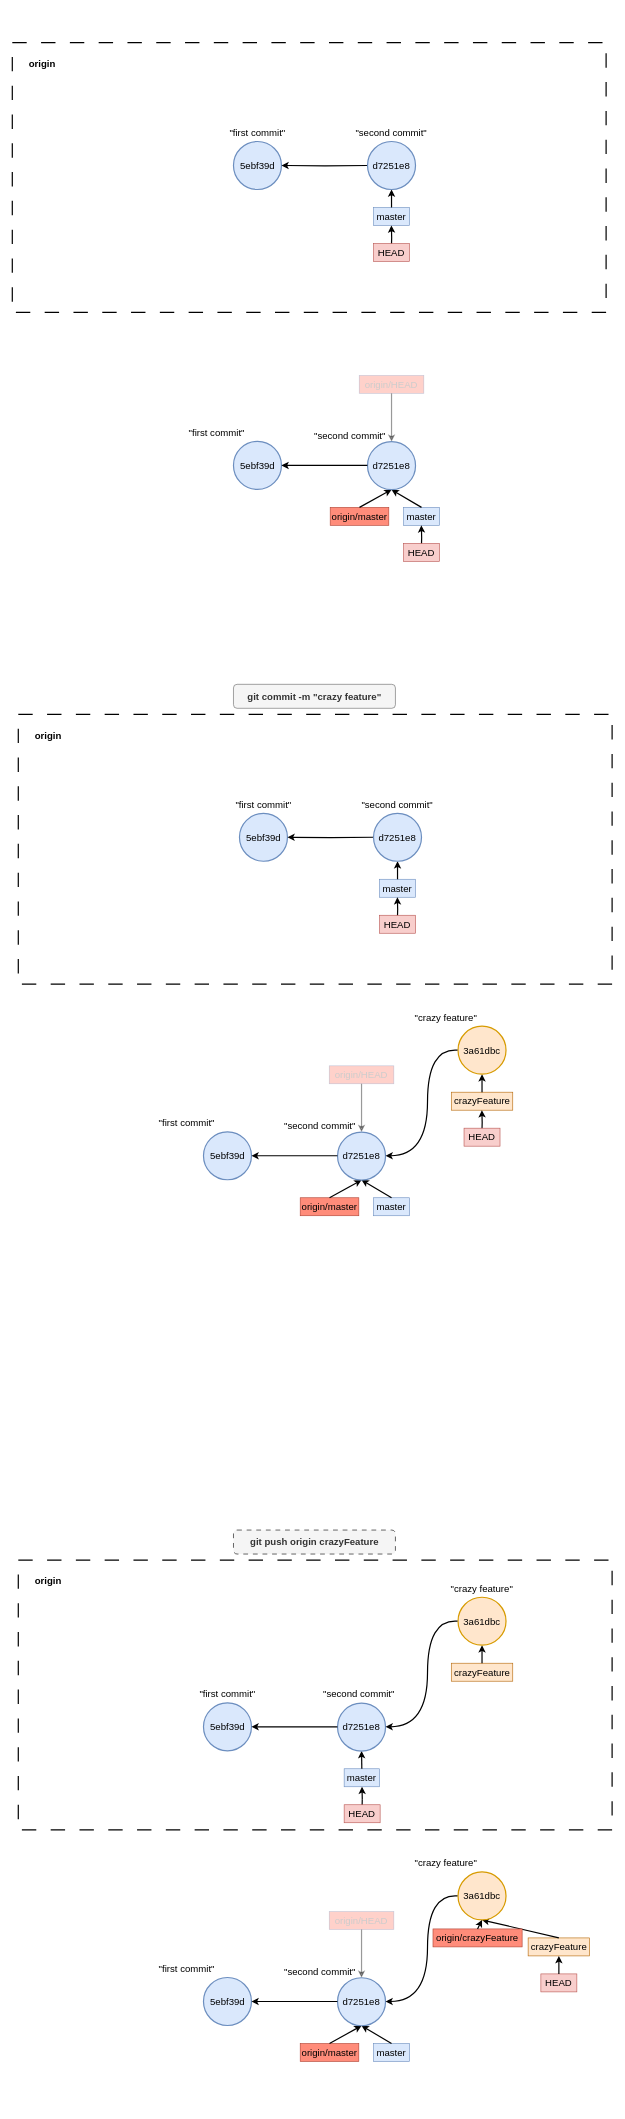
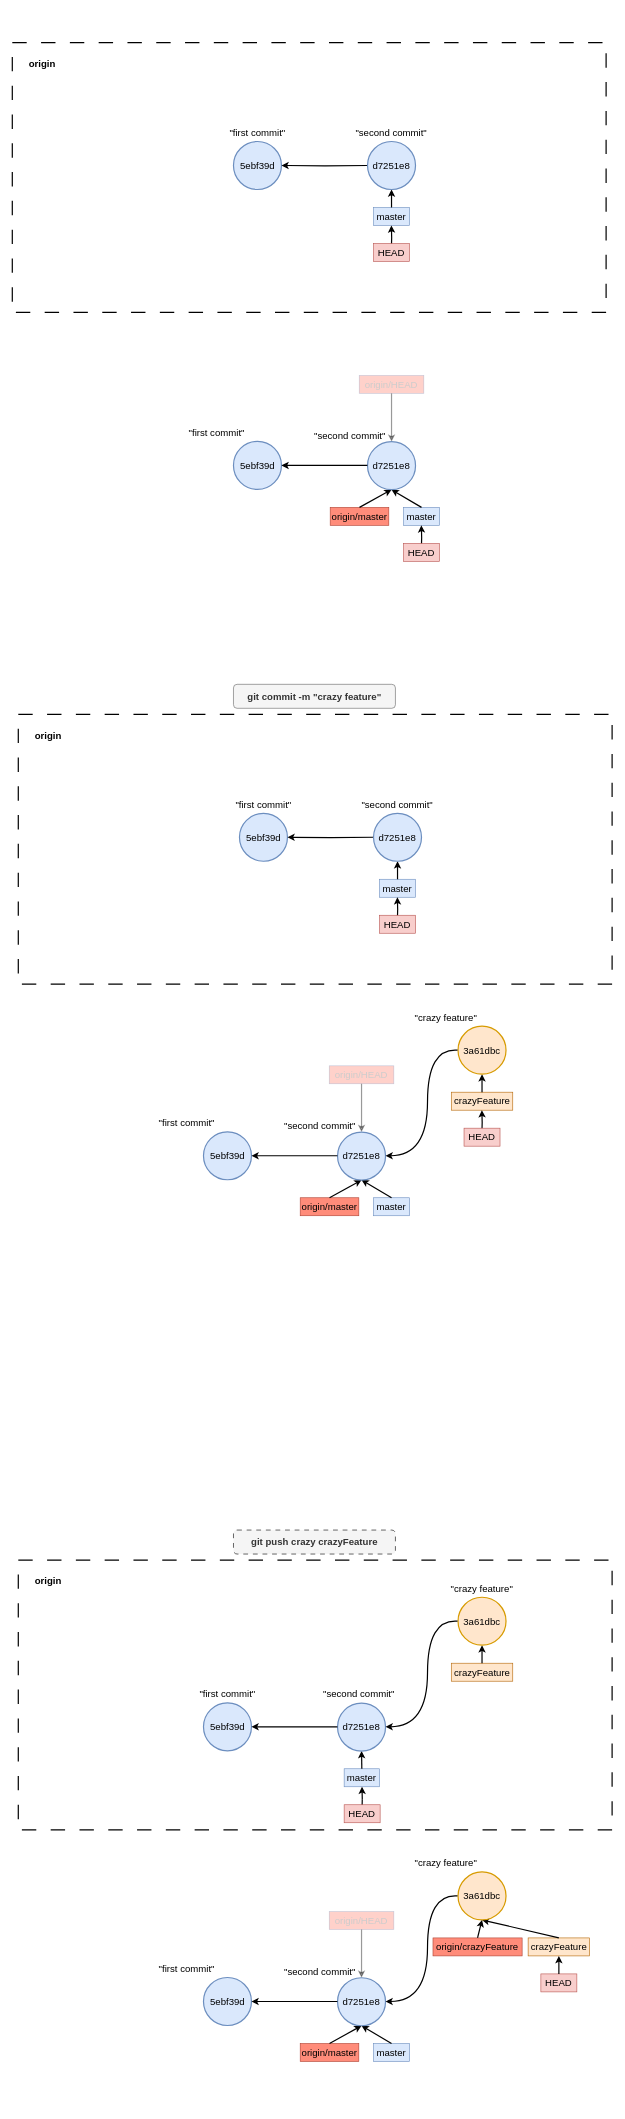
(315, 1542) -> (315, 1542)
(478, 1938) -> (478, 1947)
